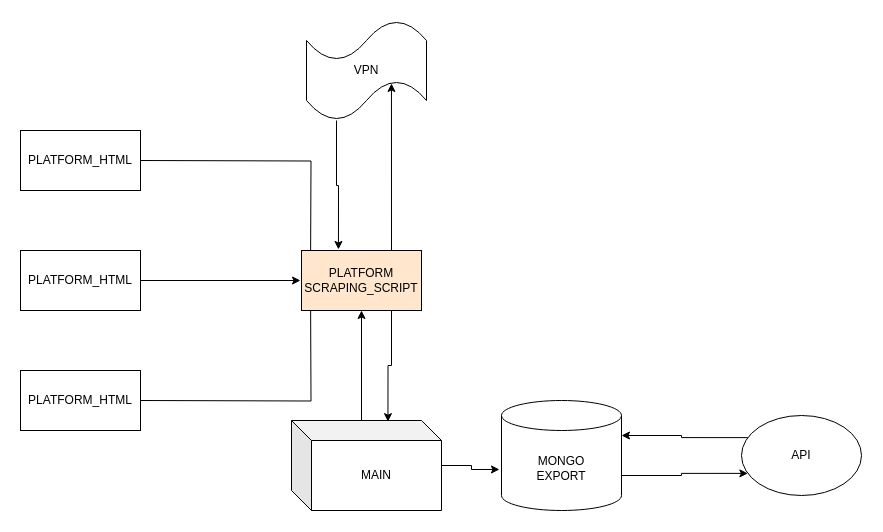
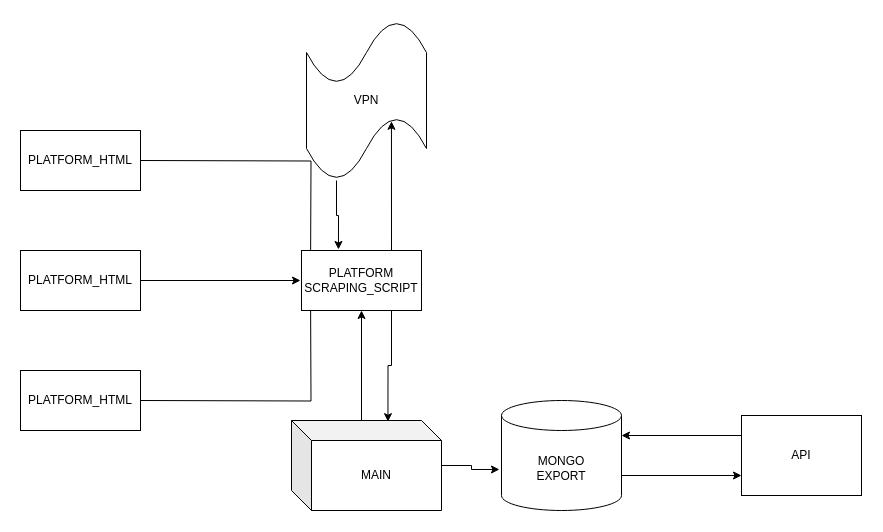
(367, 71) -> (367, 101)
(362, 281) -> (362, 281)
(802, 456) -> (802, 456)
